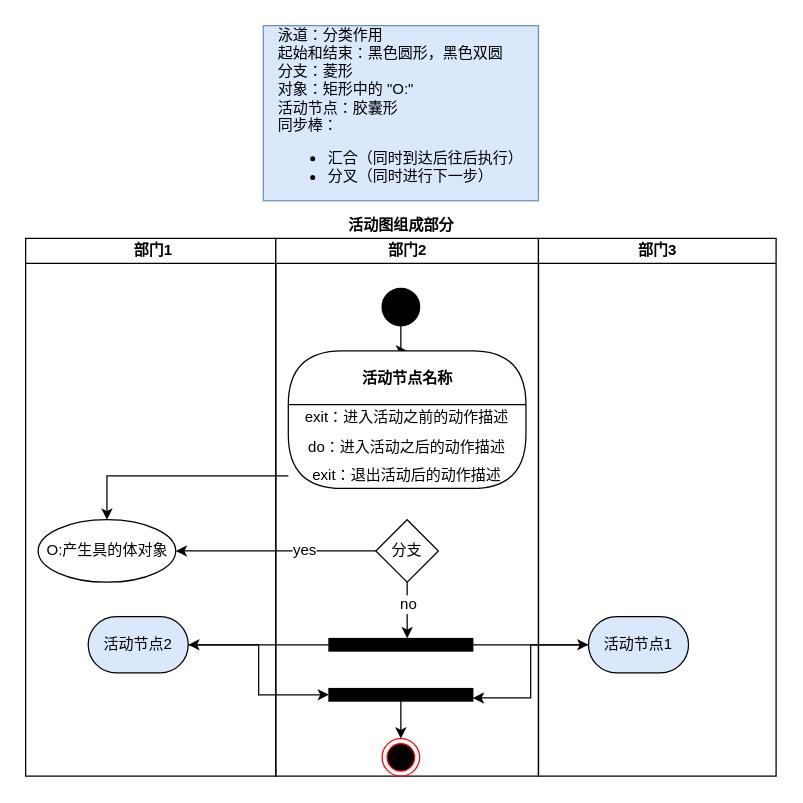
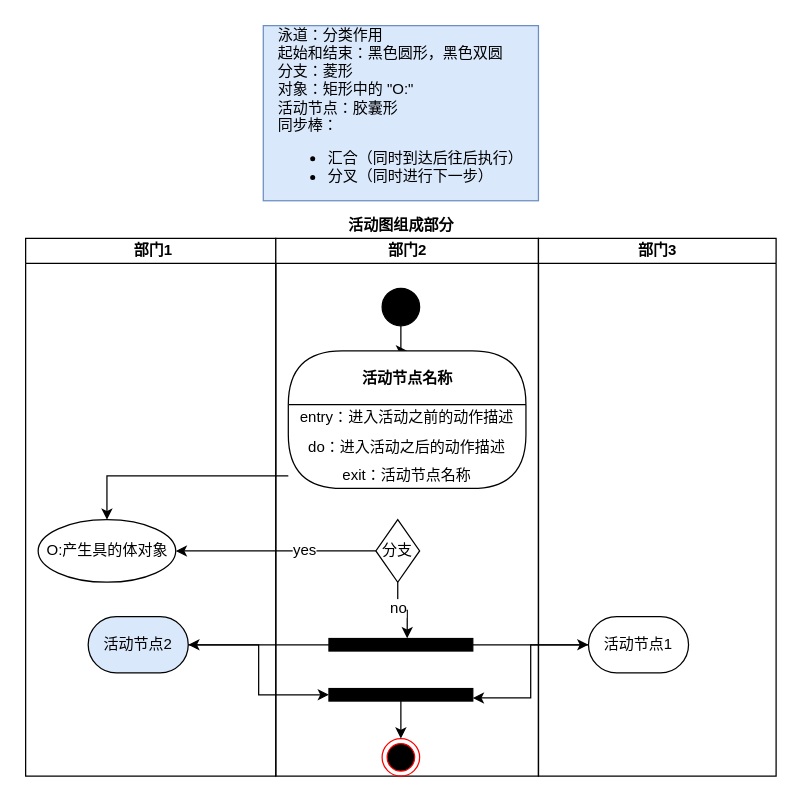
(407, 417) -> (407, 417)
(407, 476) -> (407, 476)
(407, 551) -> (398, 551)
(638, 644) -> (638, 644)
